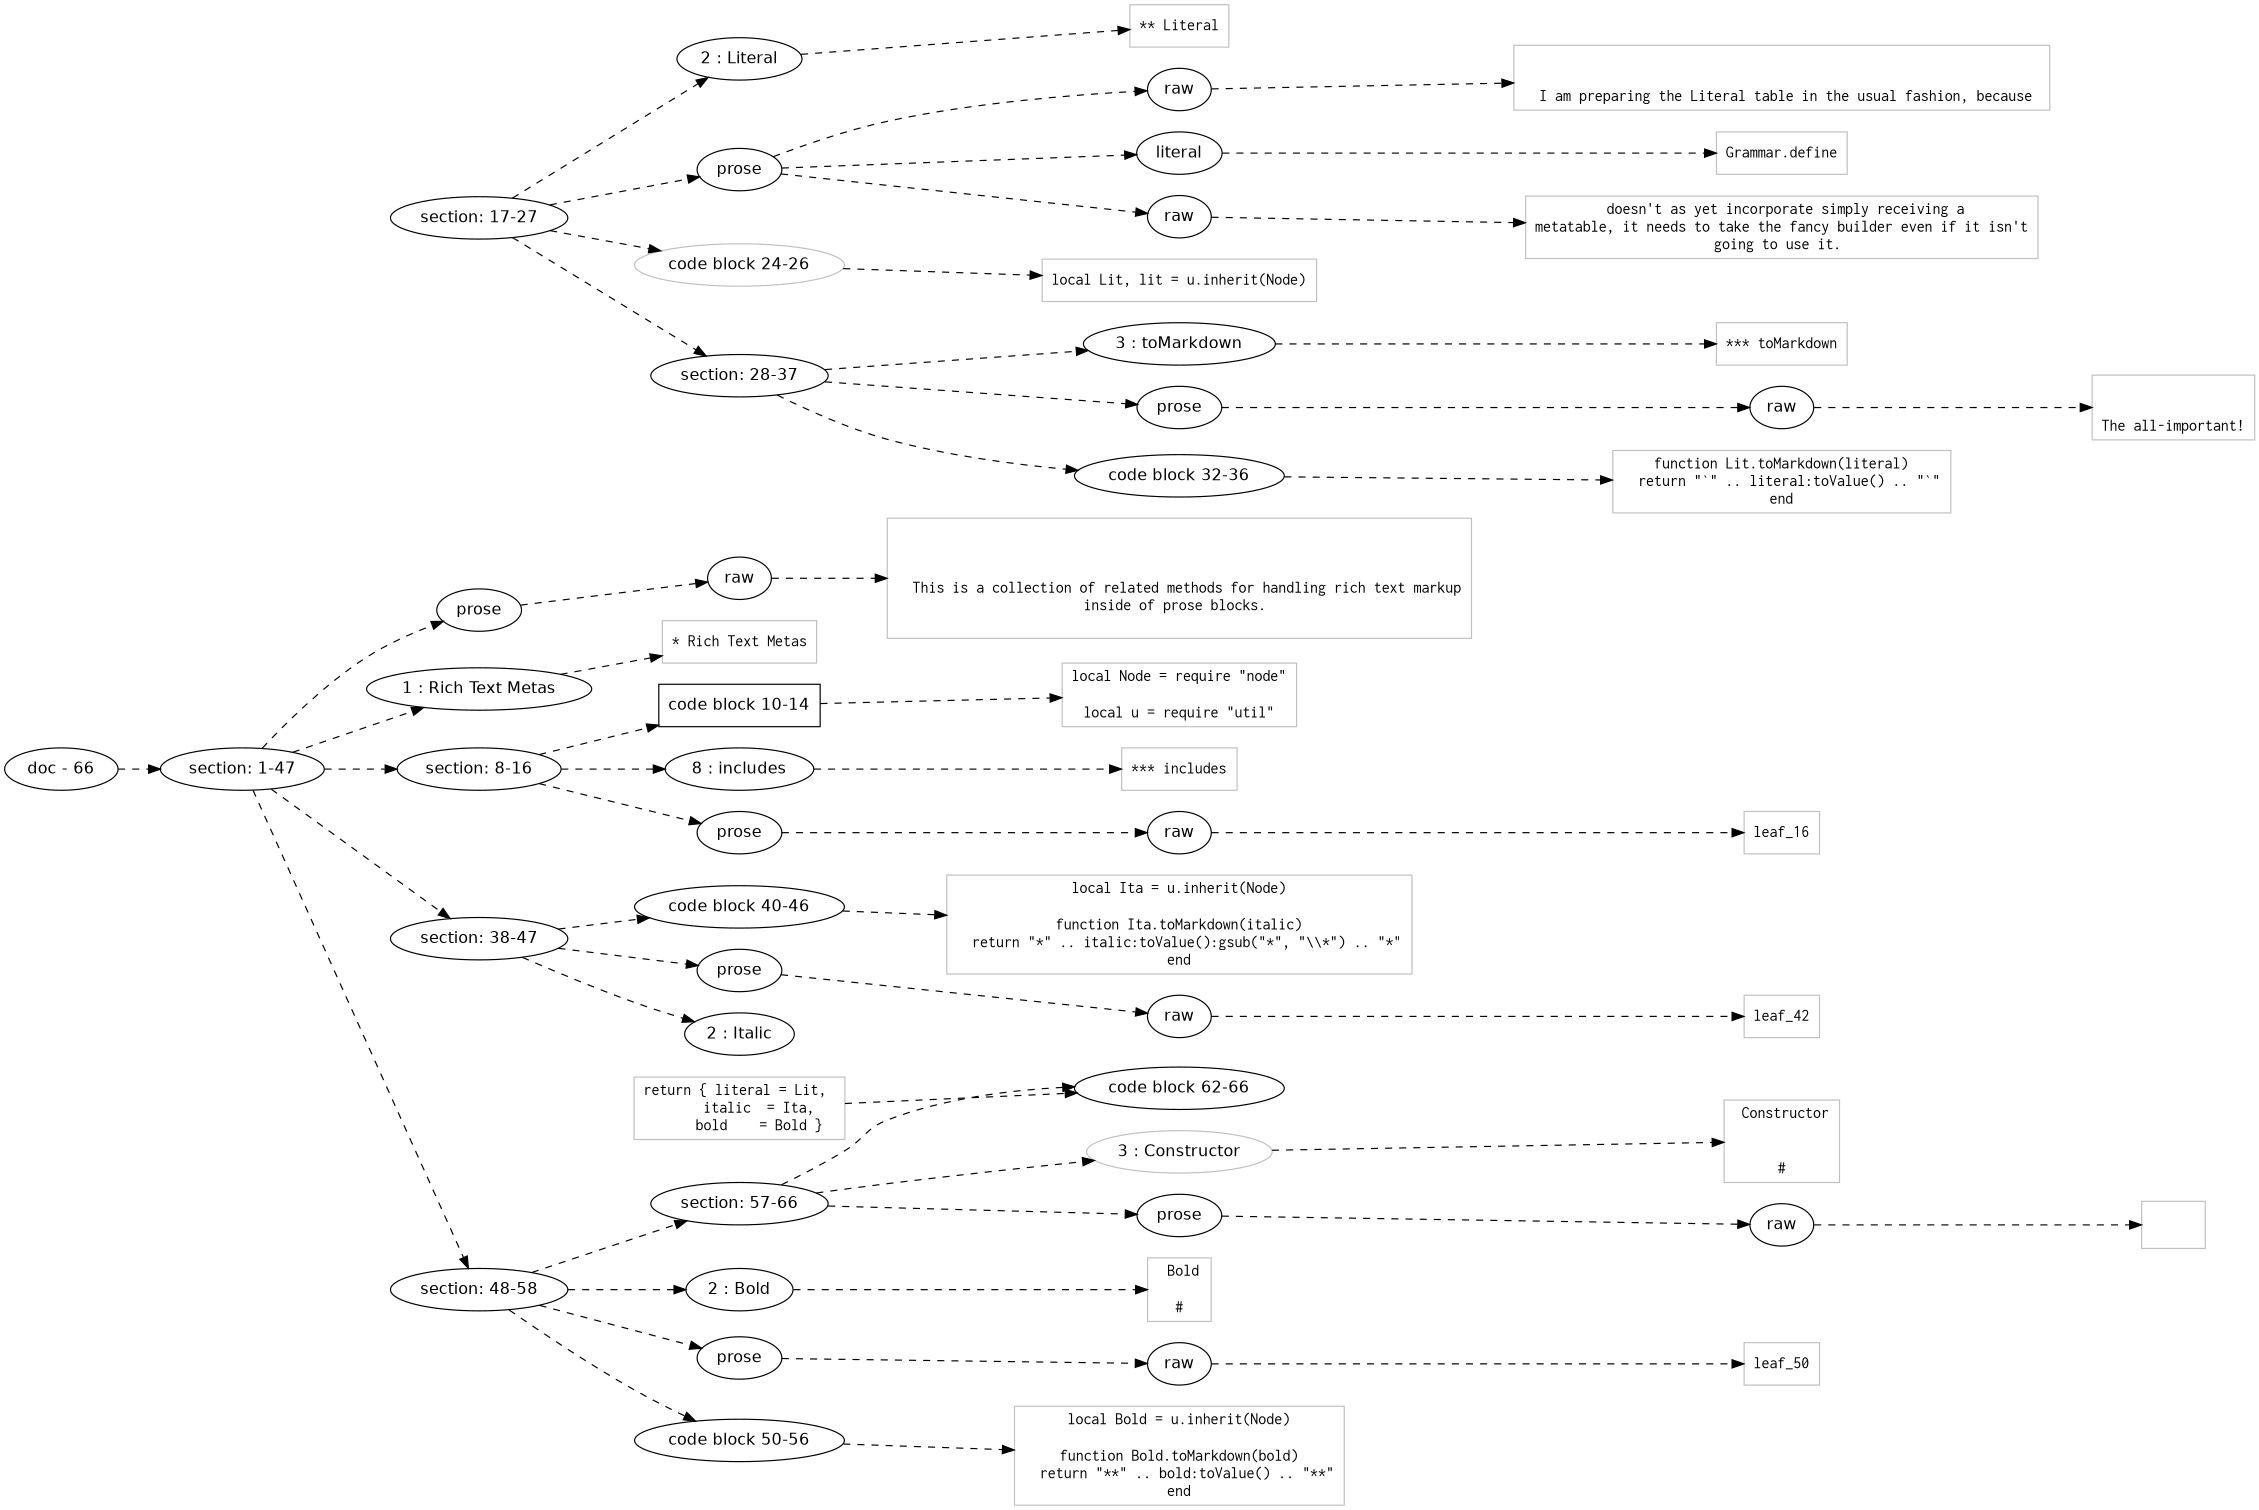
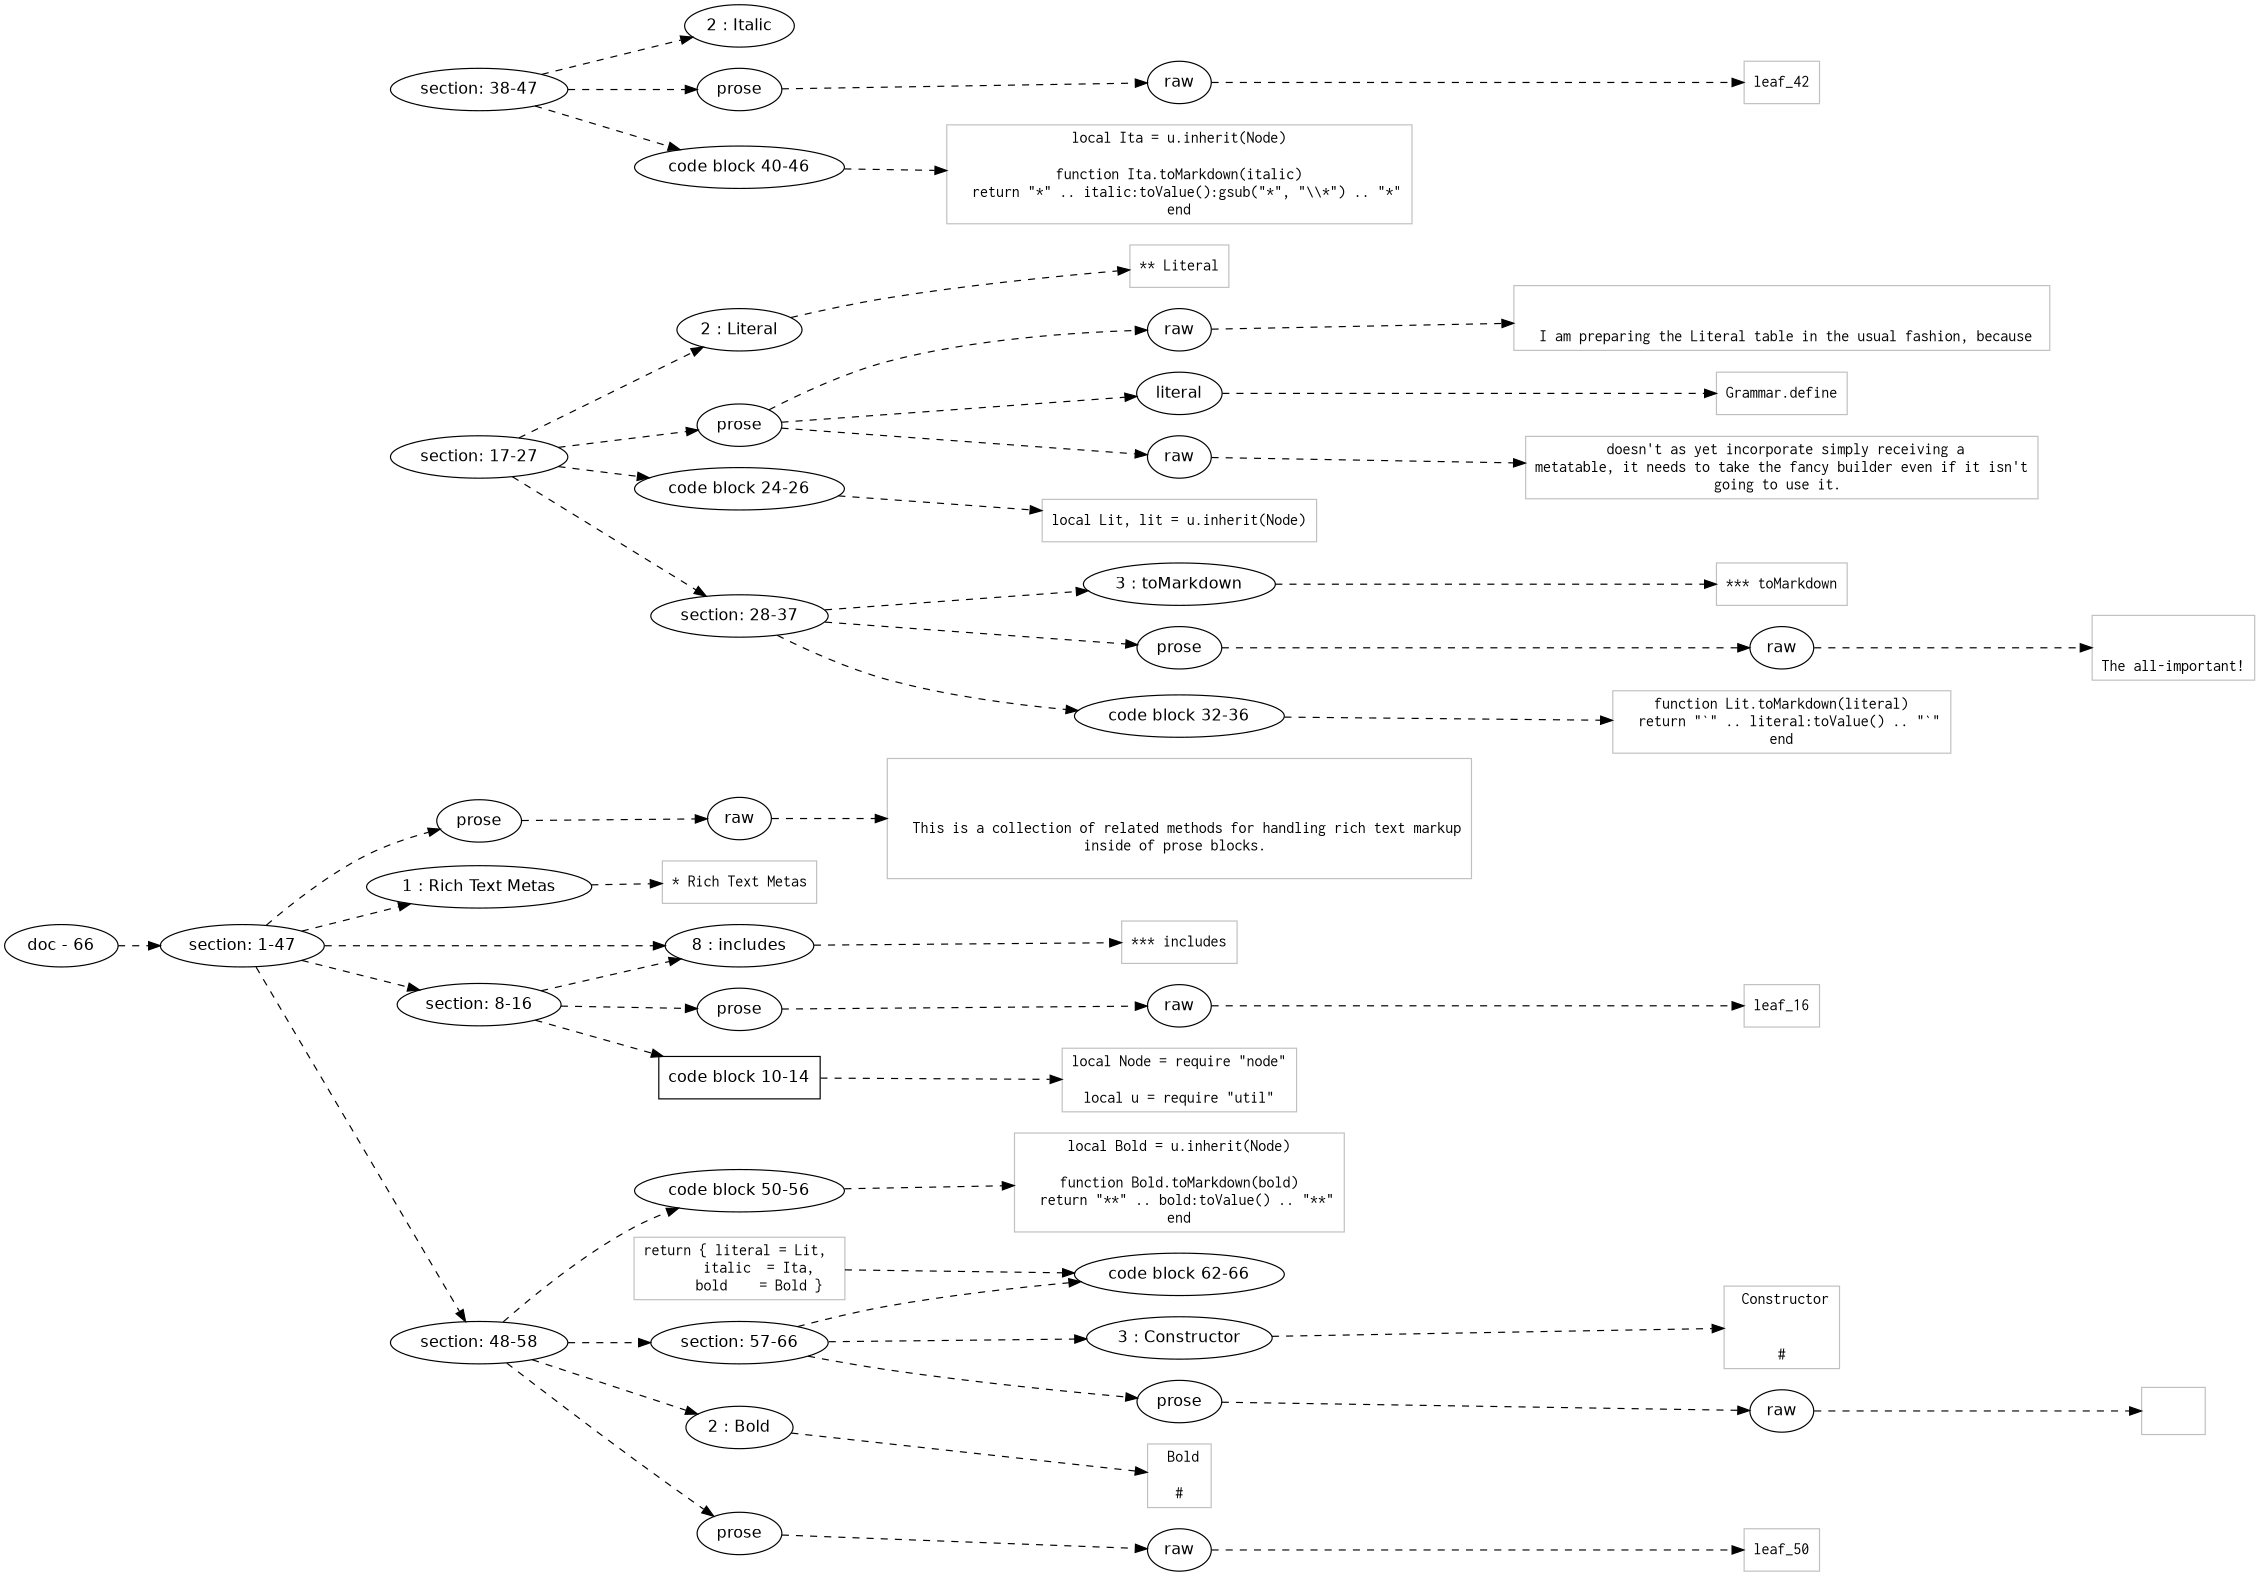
(739, 265) -> (739, 489)
(356, 850) -> (489, 946)
(1179, 1152) -> (1179, 1338)
